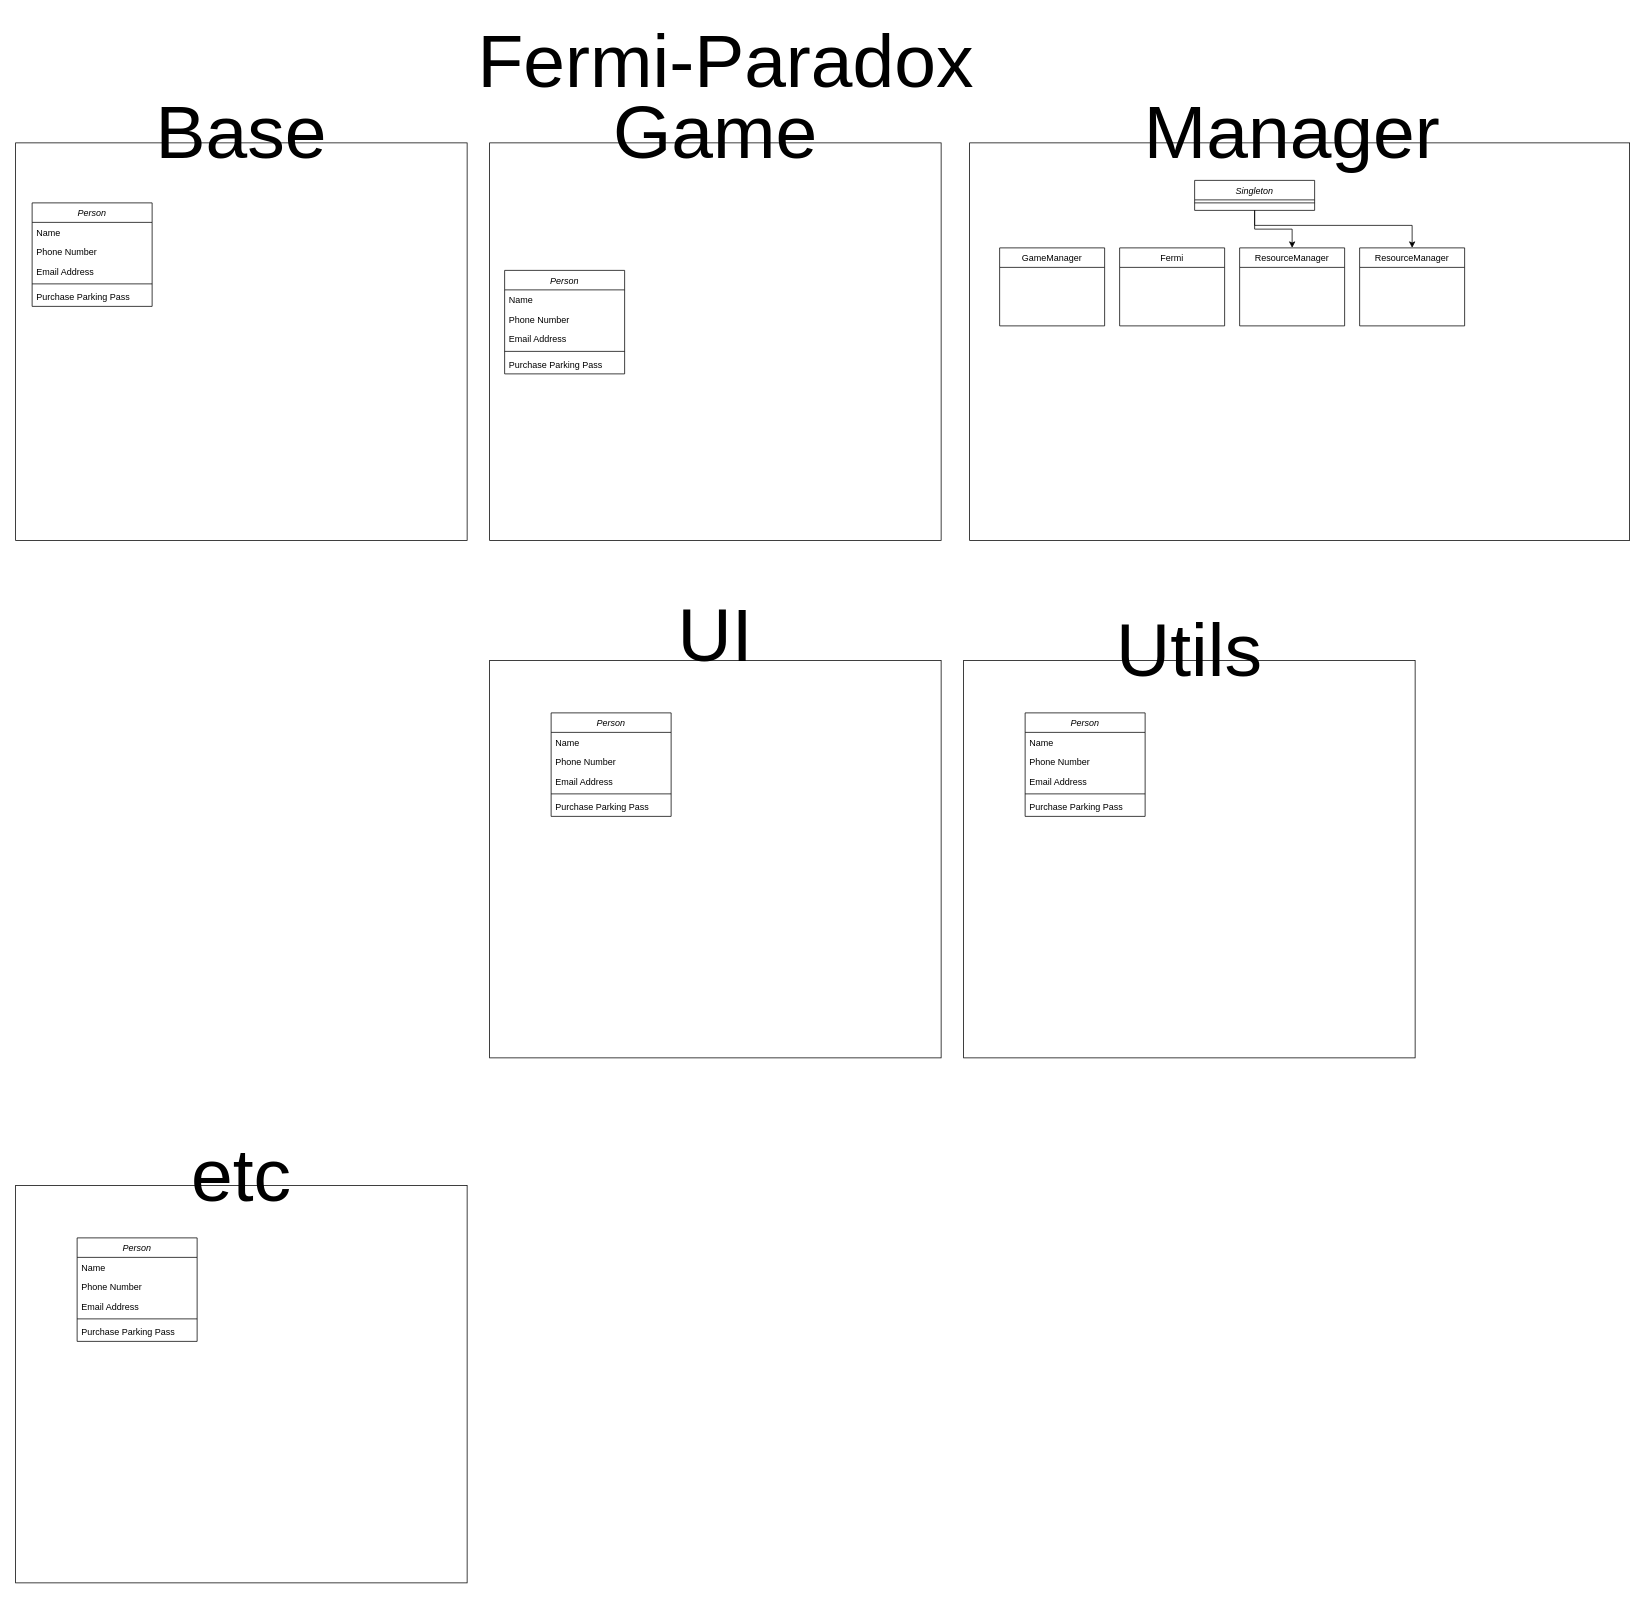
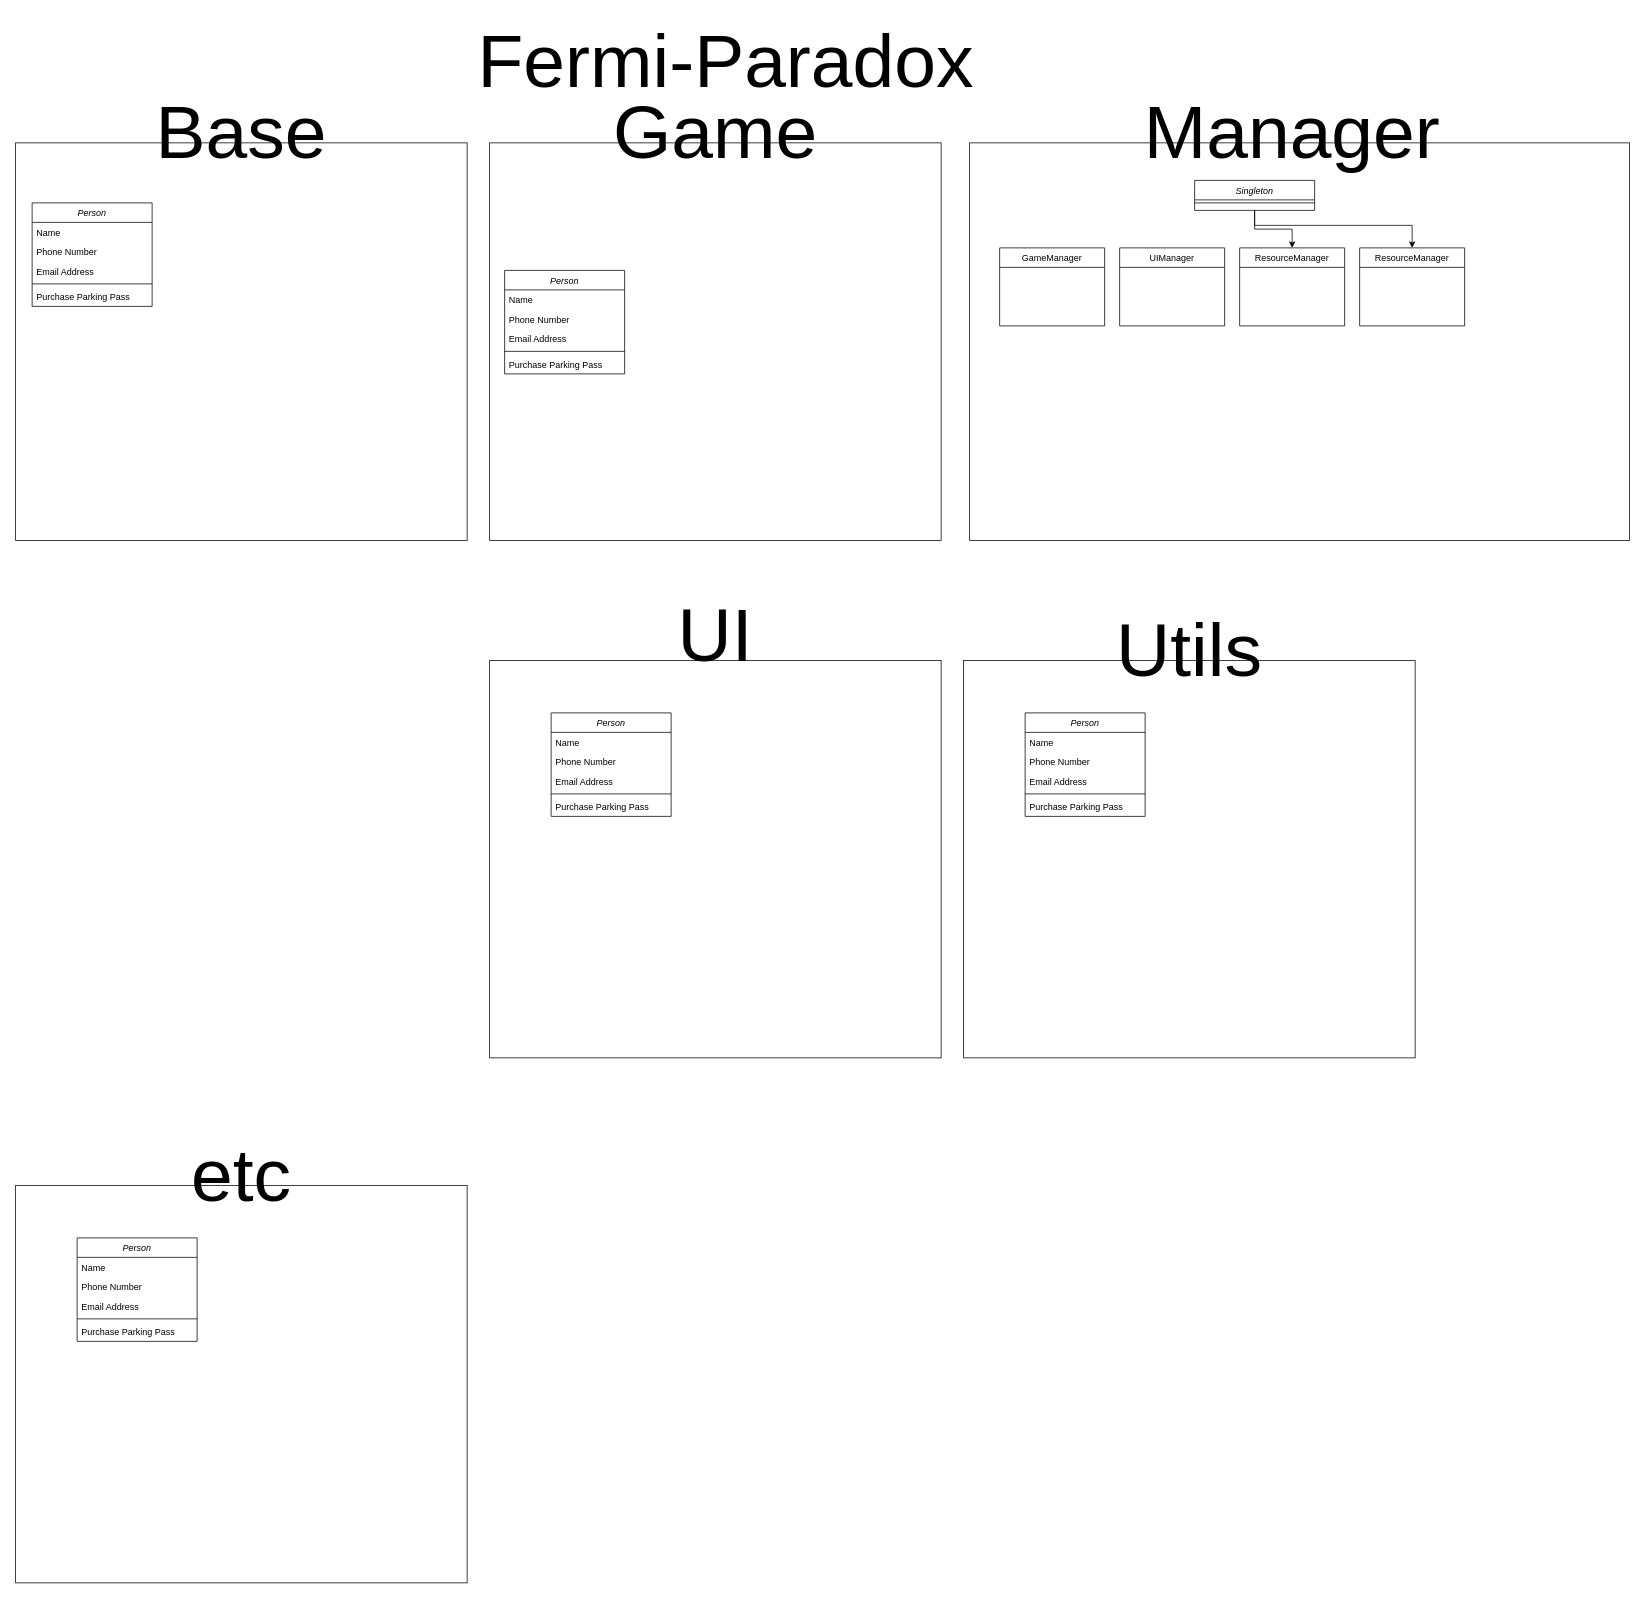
(1172, 258) -> (1172, 258)
